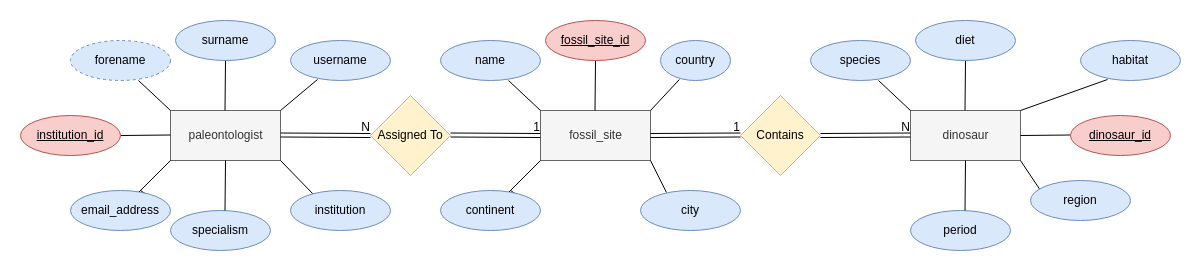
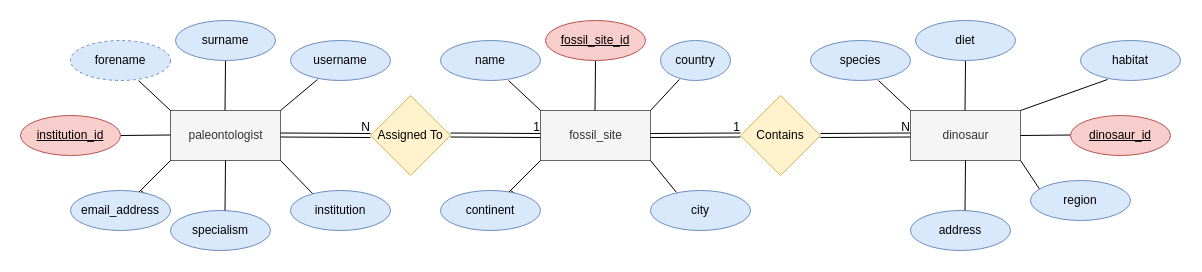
(691, 211) -> (701, 211)
(961, 231) -> (961, 231)
